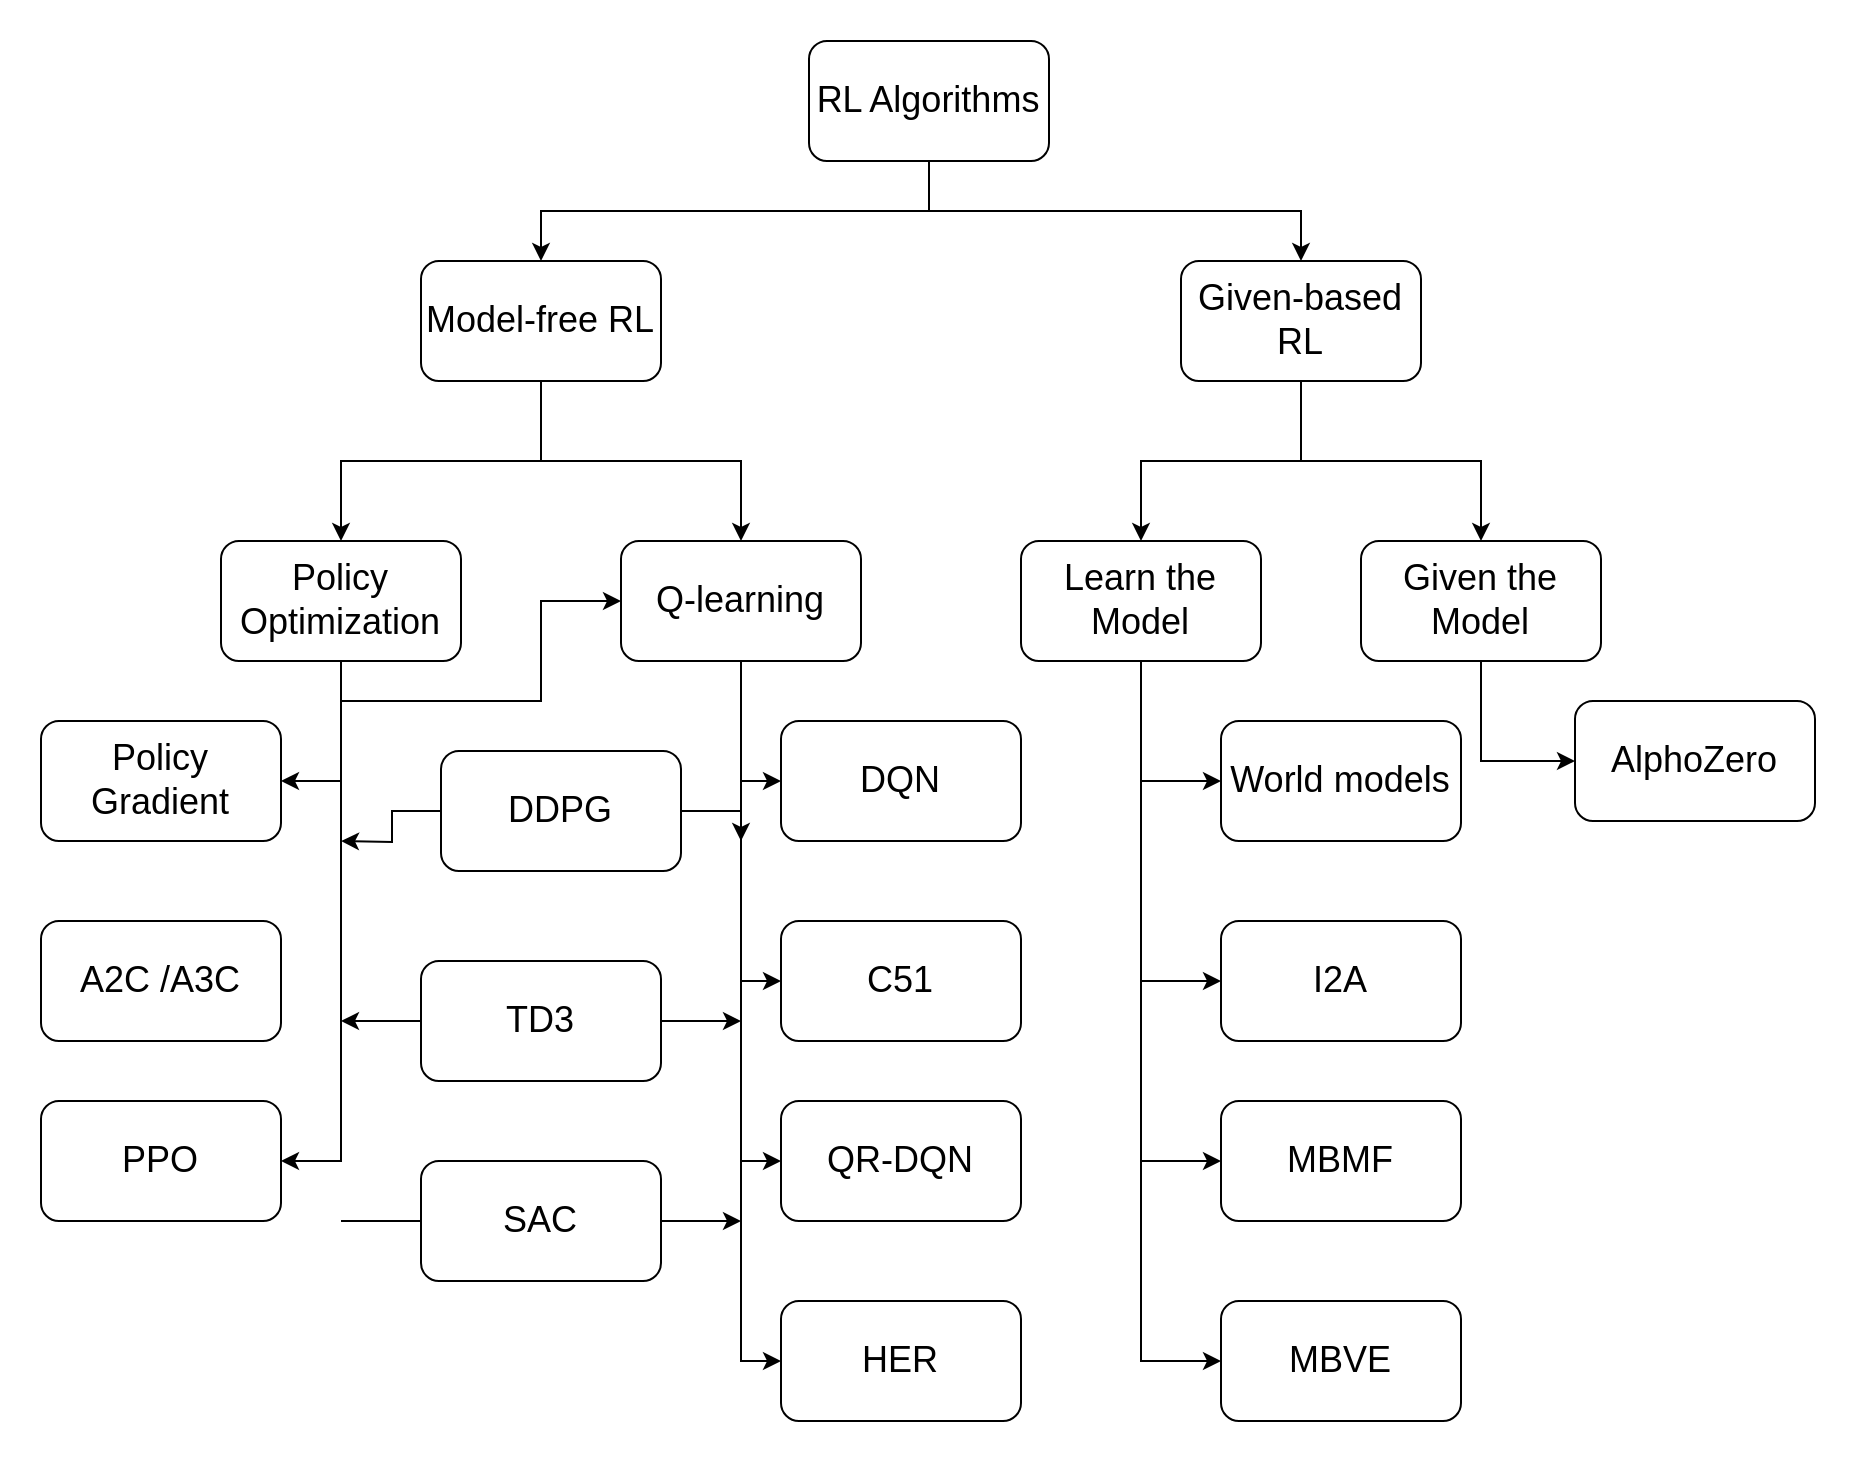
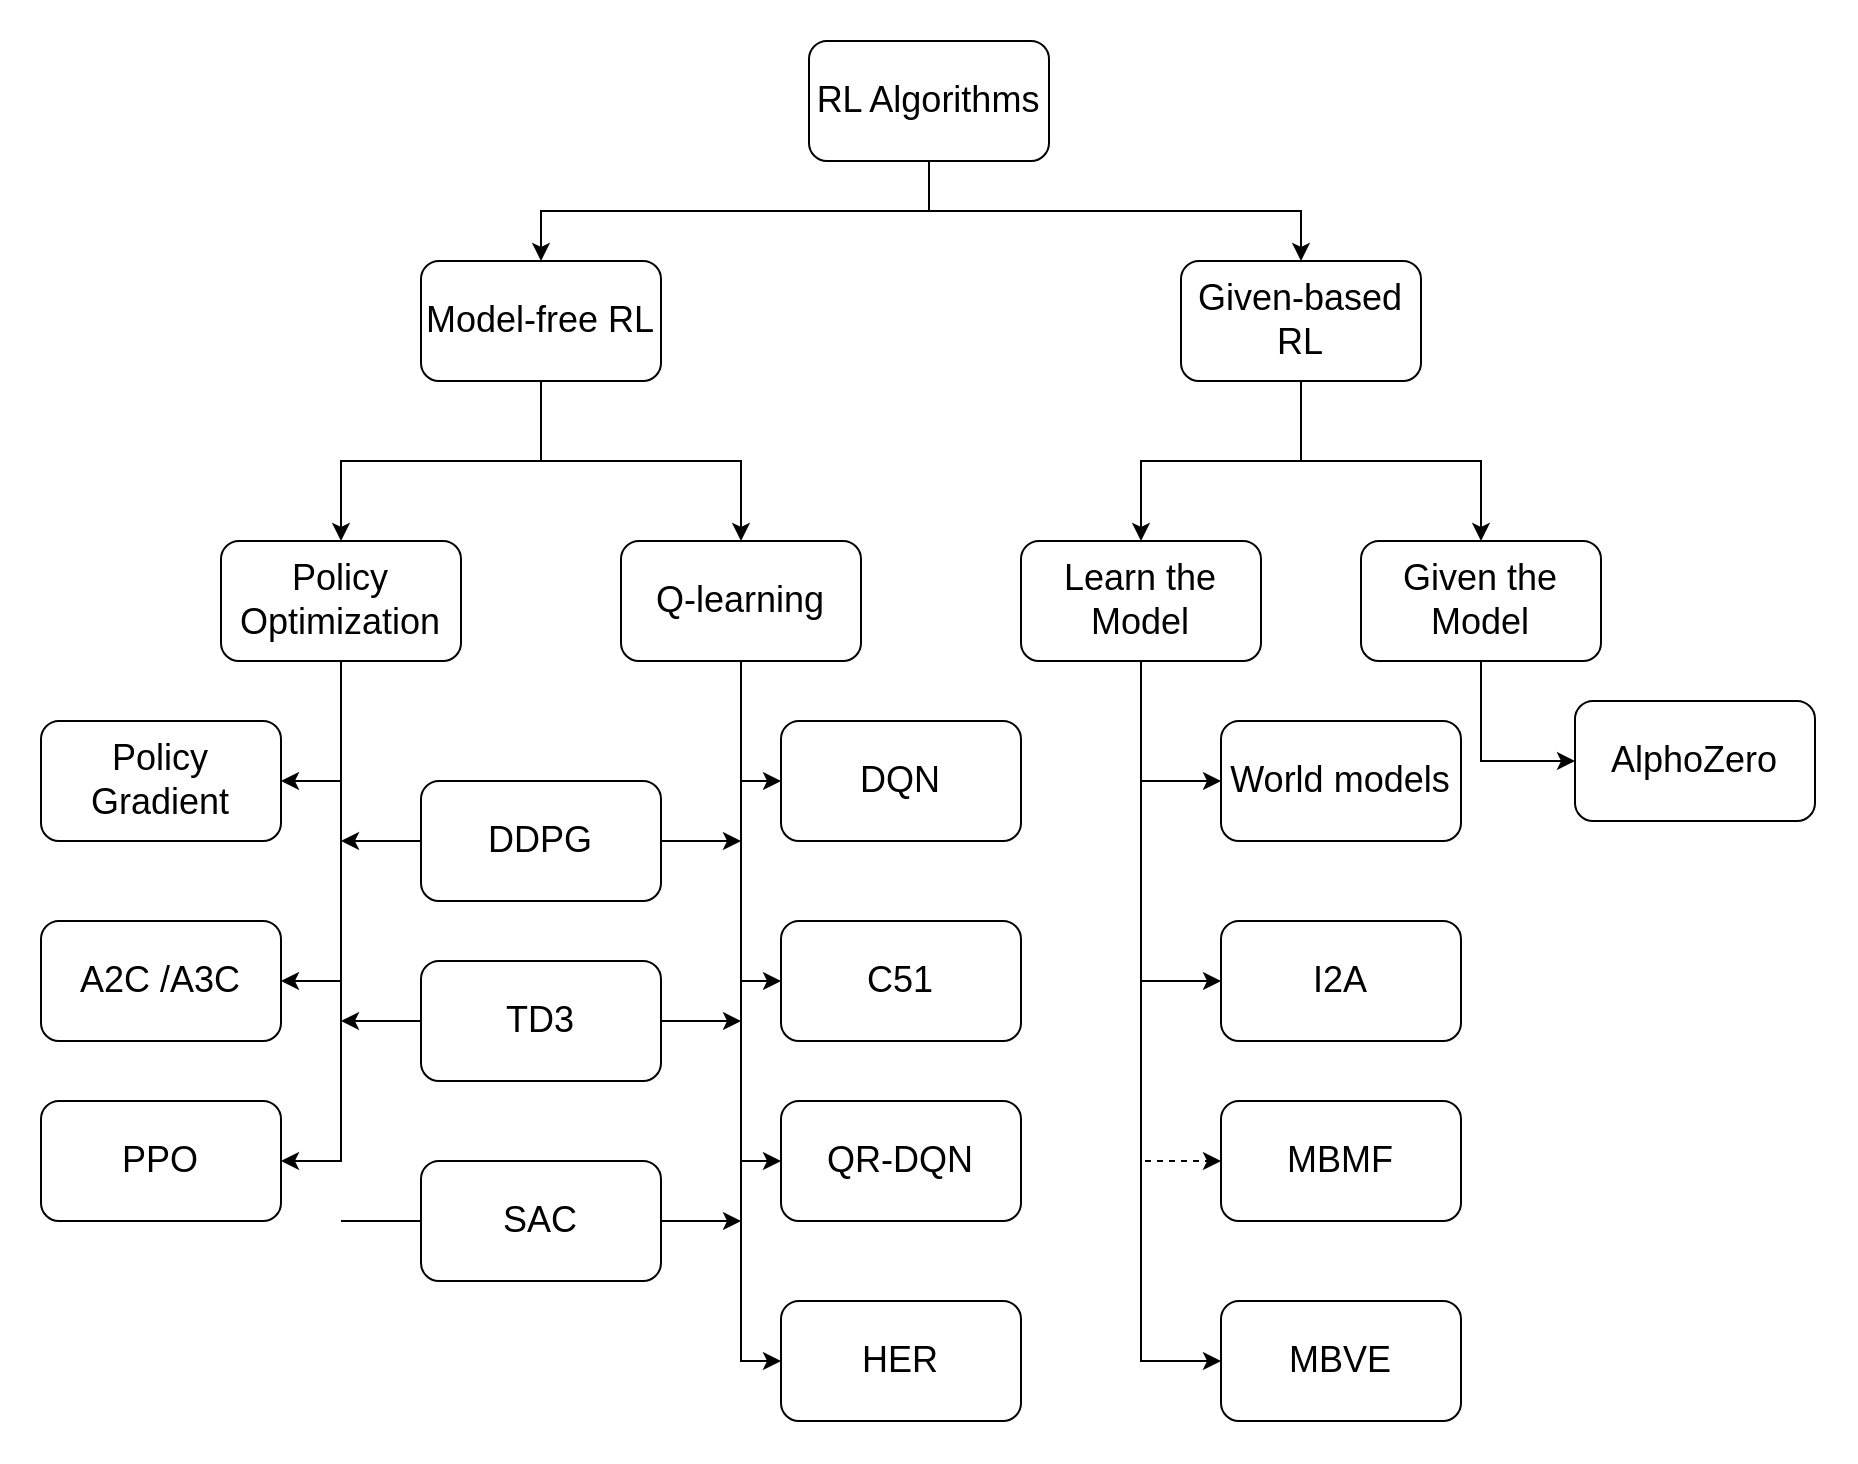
(526, 701) -> (316, 981)
(561, 811) -> (541, 841)
(1175, 1161) -> (1175, 1161)
